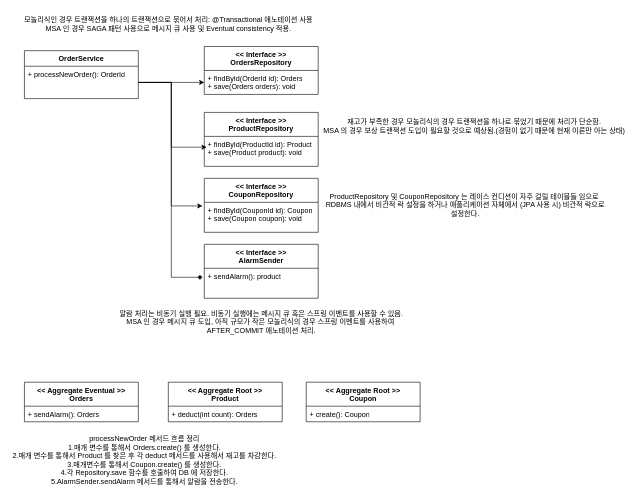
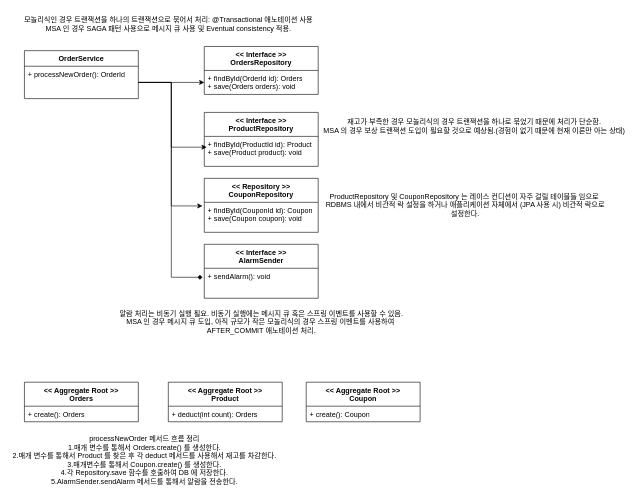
(261, 191) -> (261, 191)
(249, 277) -> (242, 277)
(81, 395) -> (81, 395)
(66, 415) -> (61, 415)
